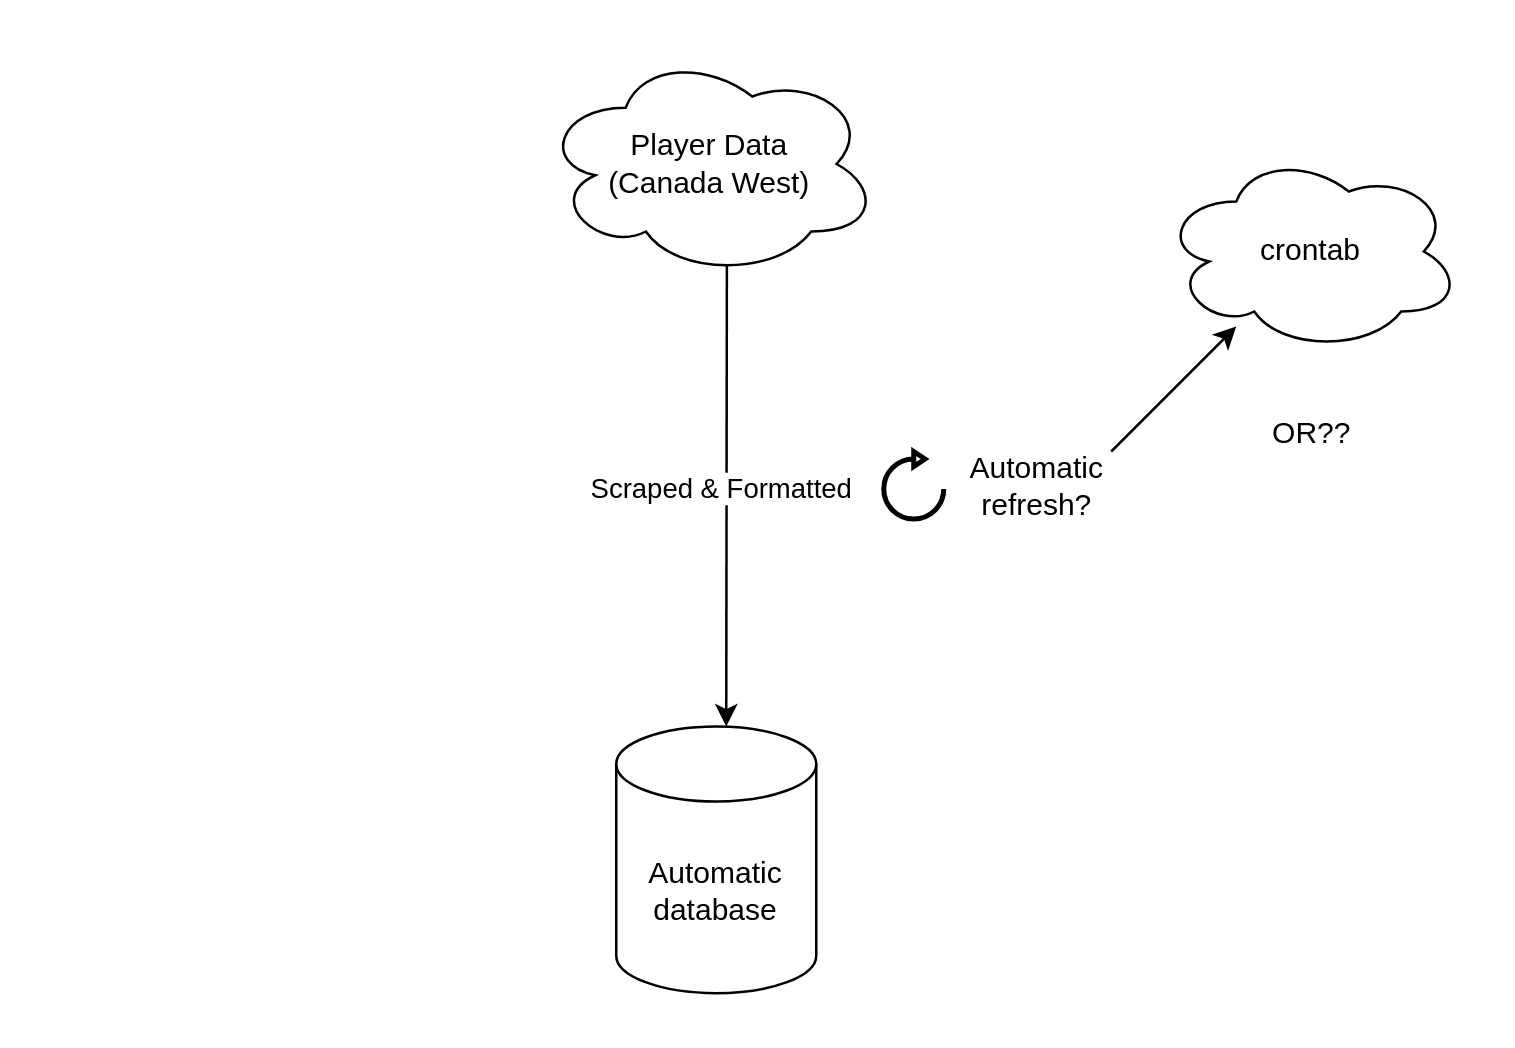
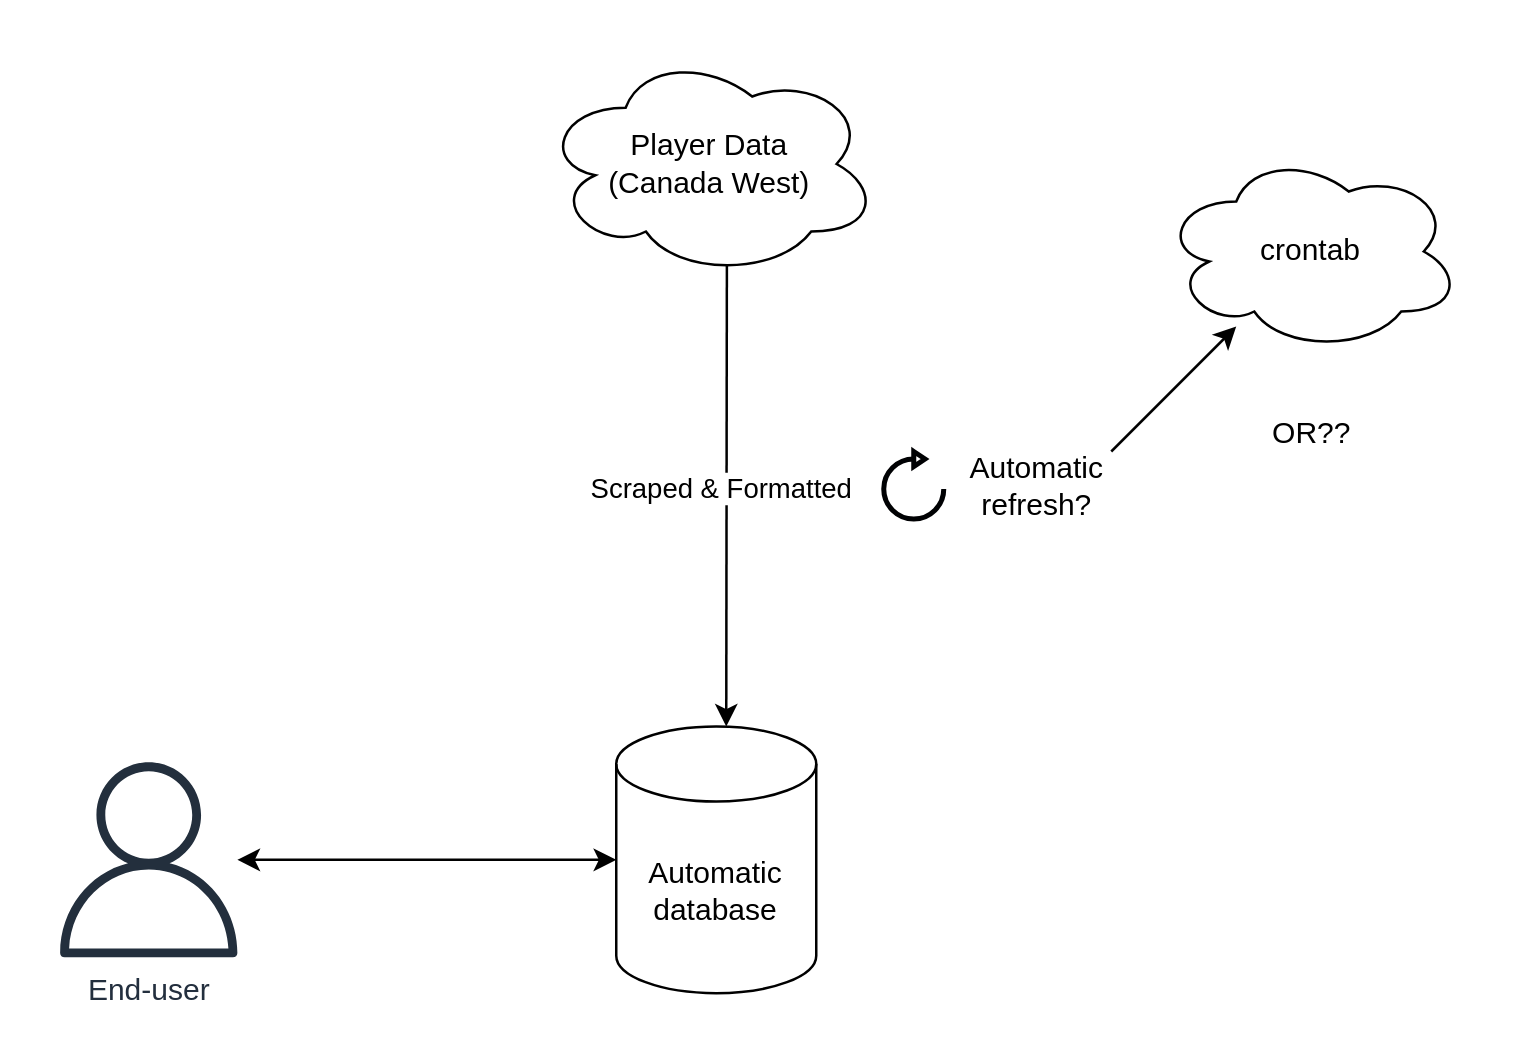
none -> (149, 860)
none -> (426, 860)
